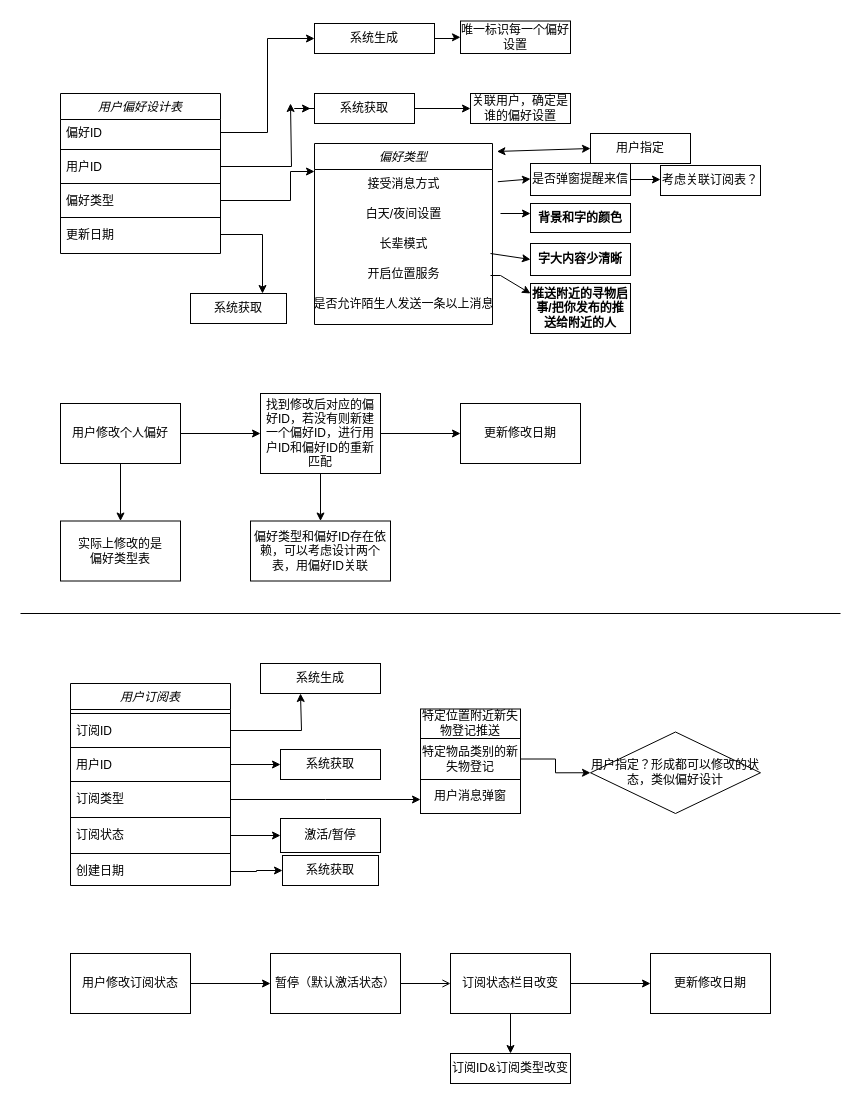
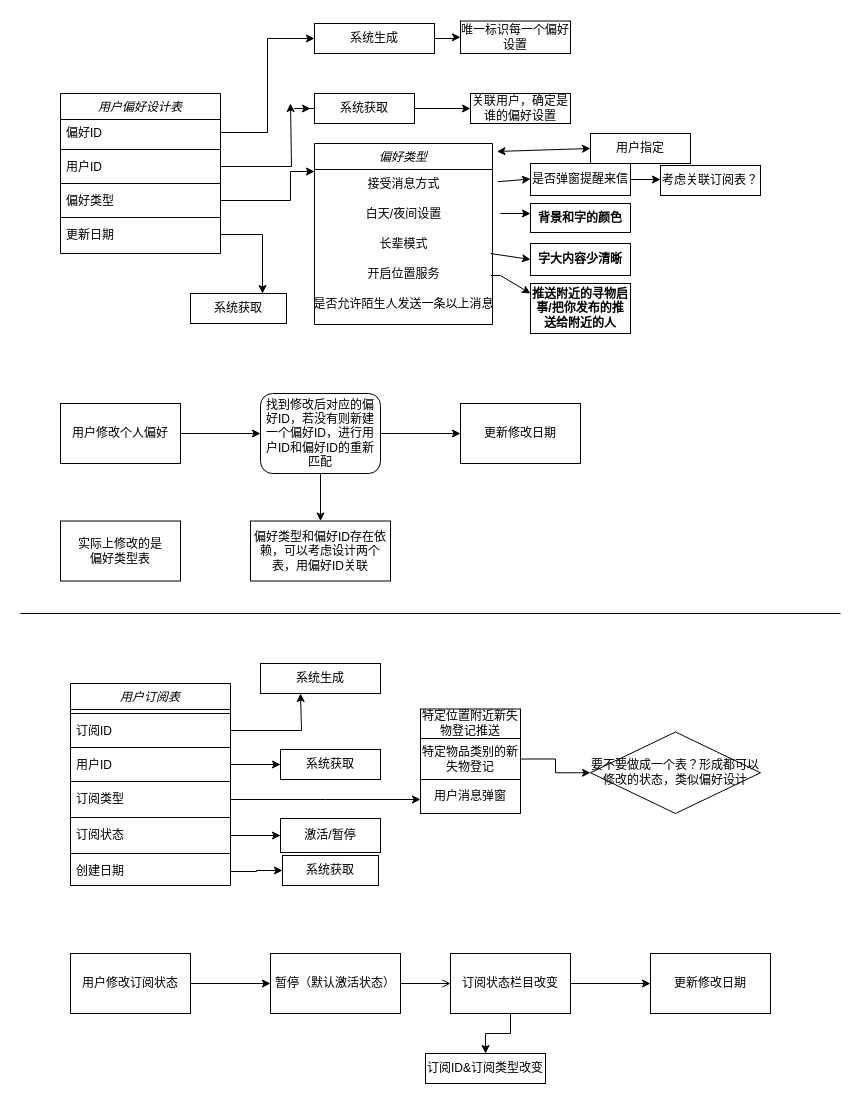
(321, 434) -> (321, 434)
(121, 489) -> none
(676, 773) -> (676, 773)
(511, 1069) -> (486, 1069)
